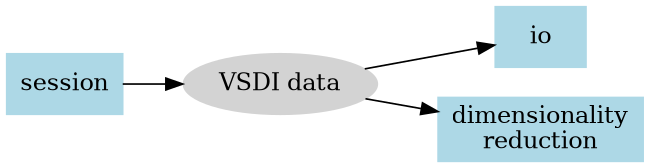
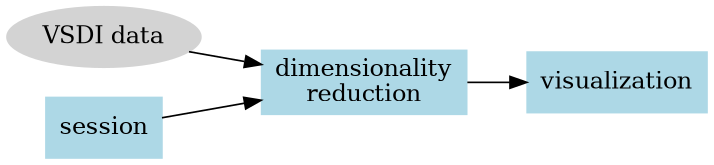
(541, 37) -> none
none -> (617, 82)
(144, 84) -> (203, 110)
